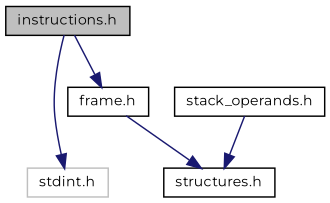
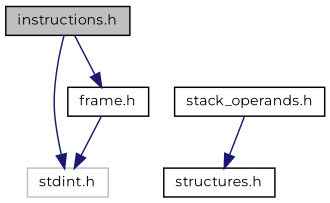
(158, 138) -> (91, 136)
